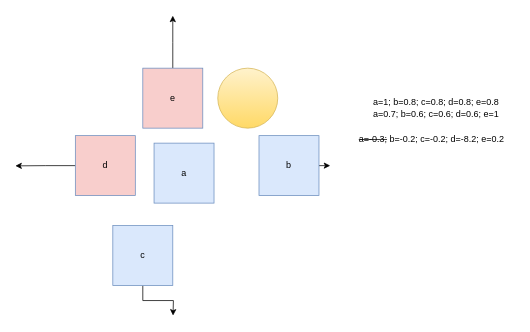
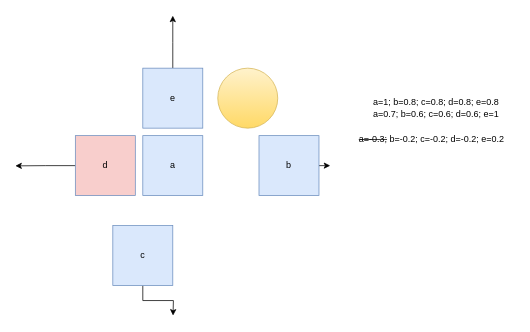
(173, 98) -> (173, 98)
(432, 139) -> (432, 139)
(184, 173) -> (173, 165)
